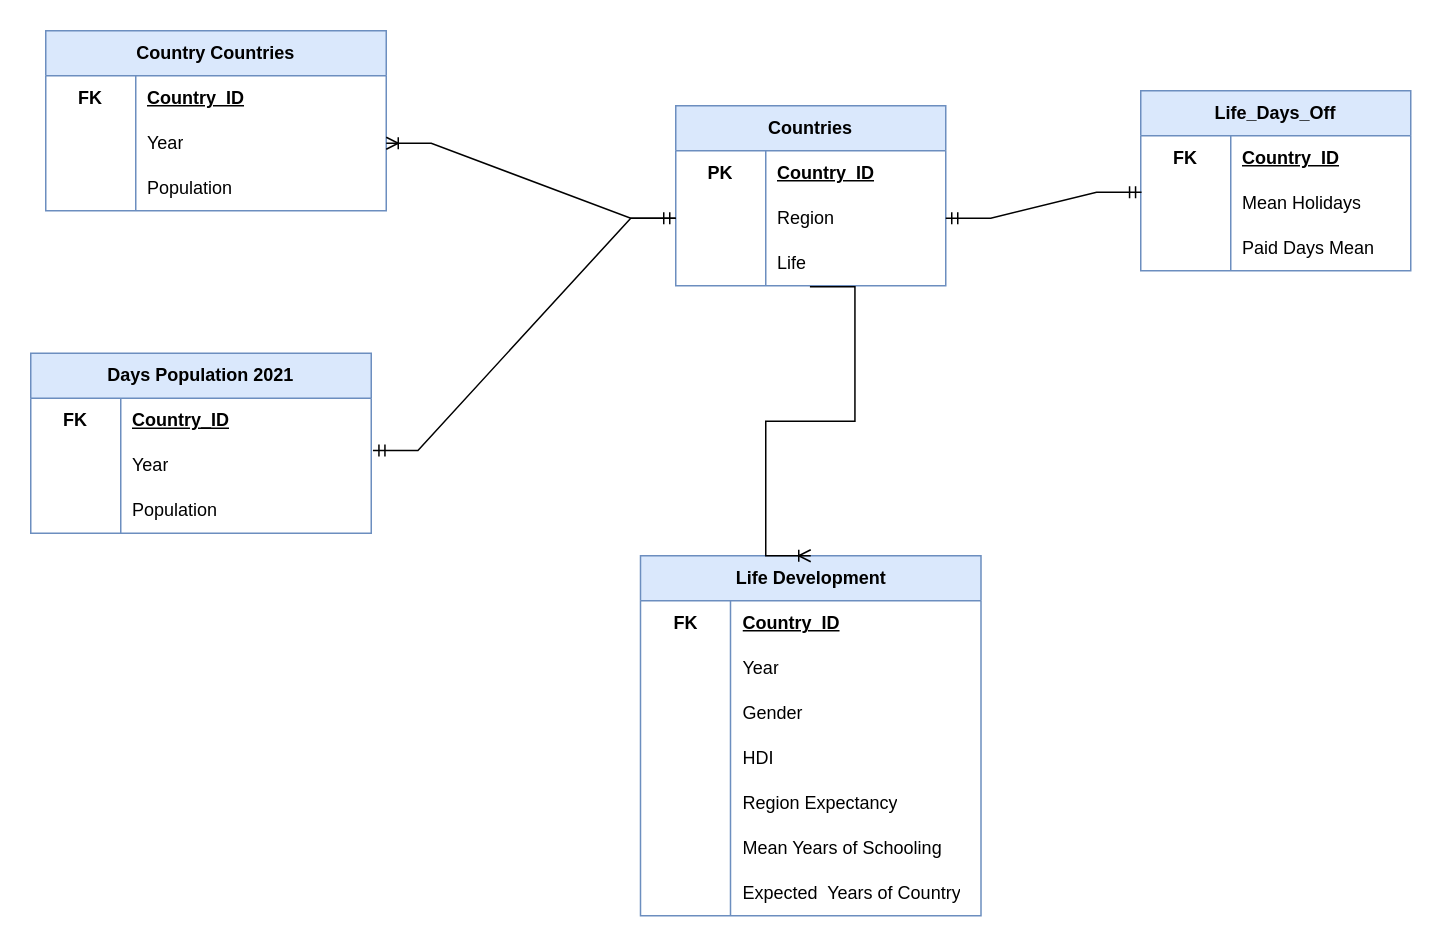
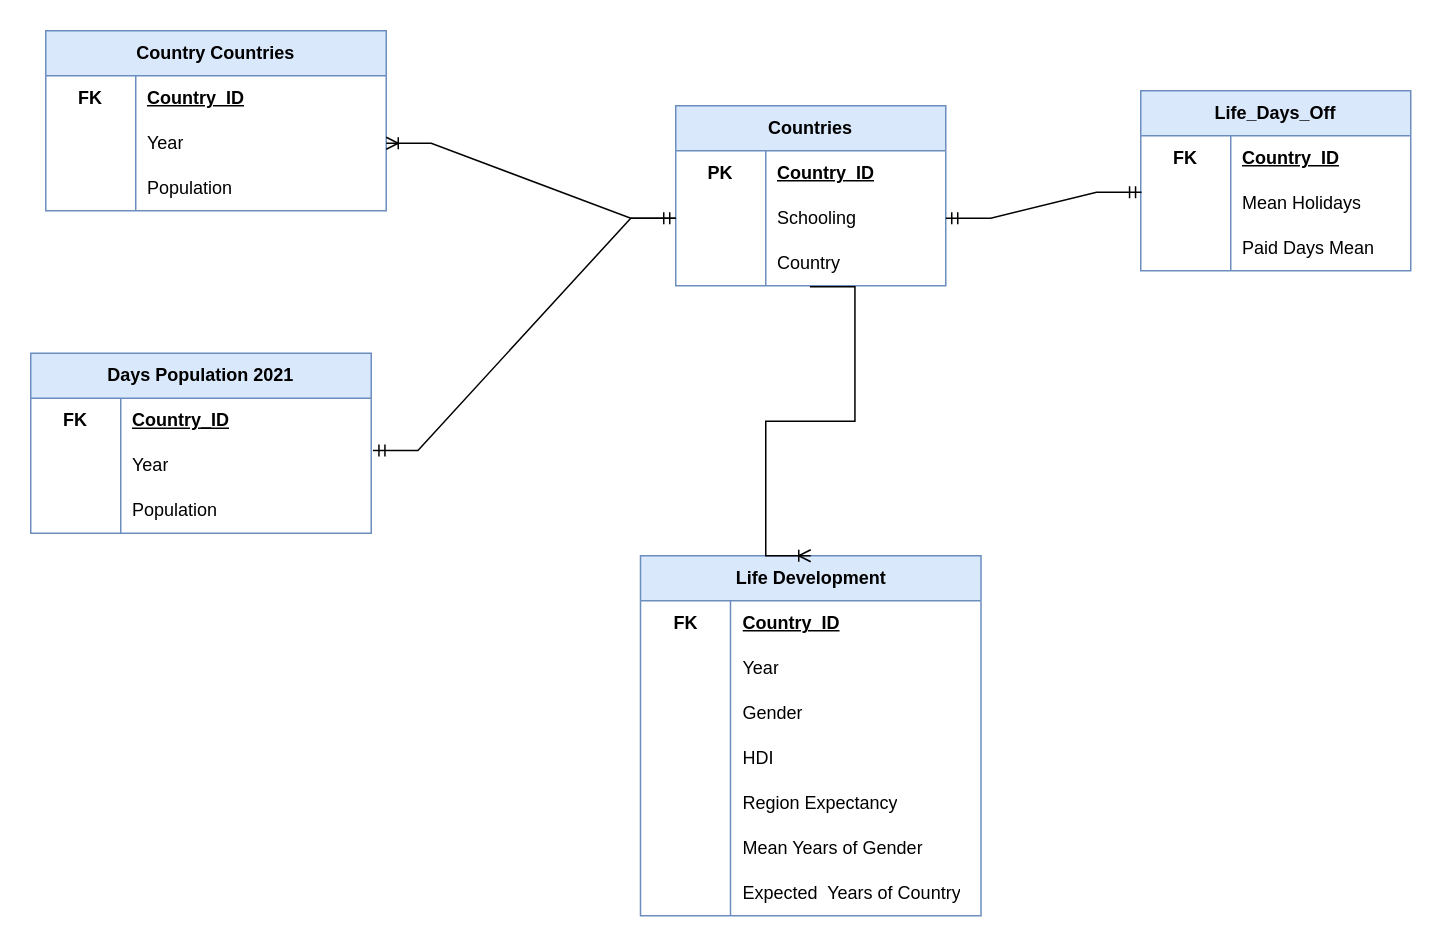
(806, 218) -> (818, 218)
(796, 263) -> (813, 263)
(847, 848) -> (837, 848)
